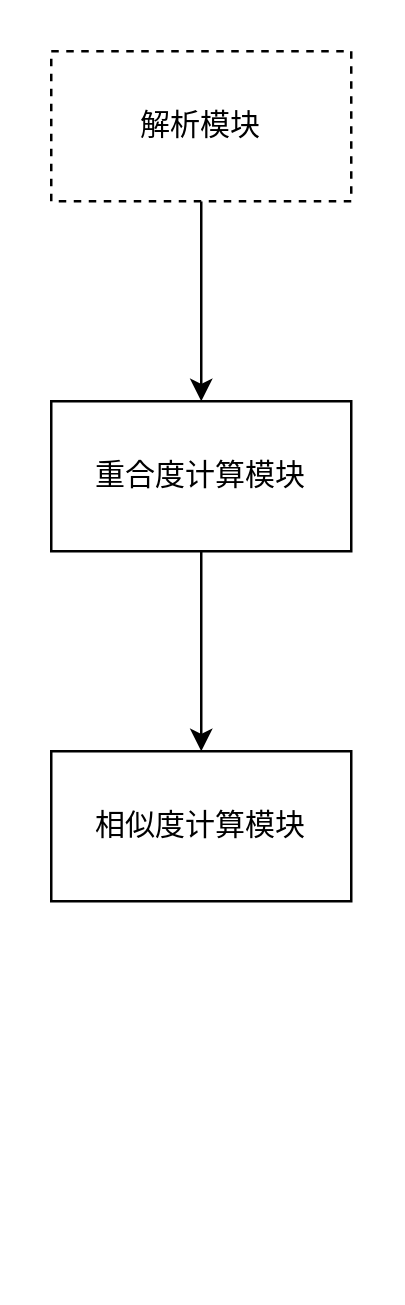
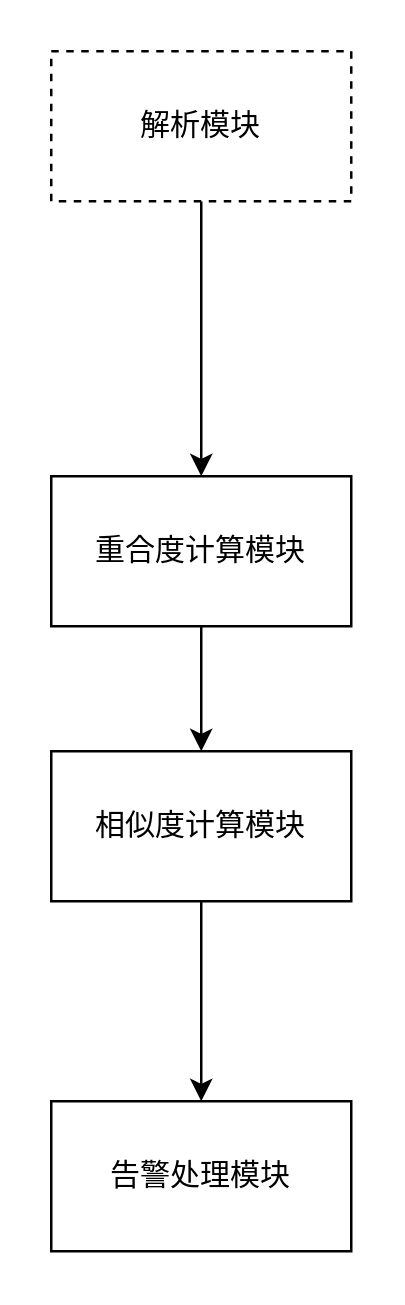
(201, 476) -> (201, 551)
none -> (201, 993)
none -> (201, 1176)
